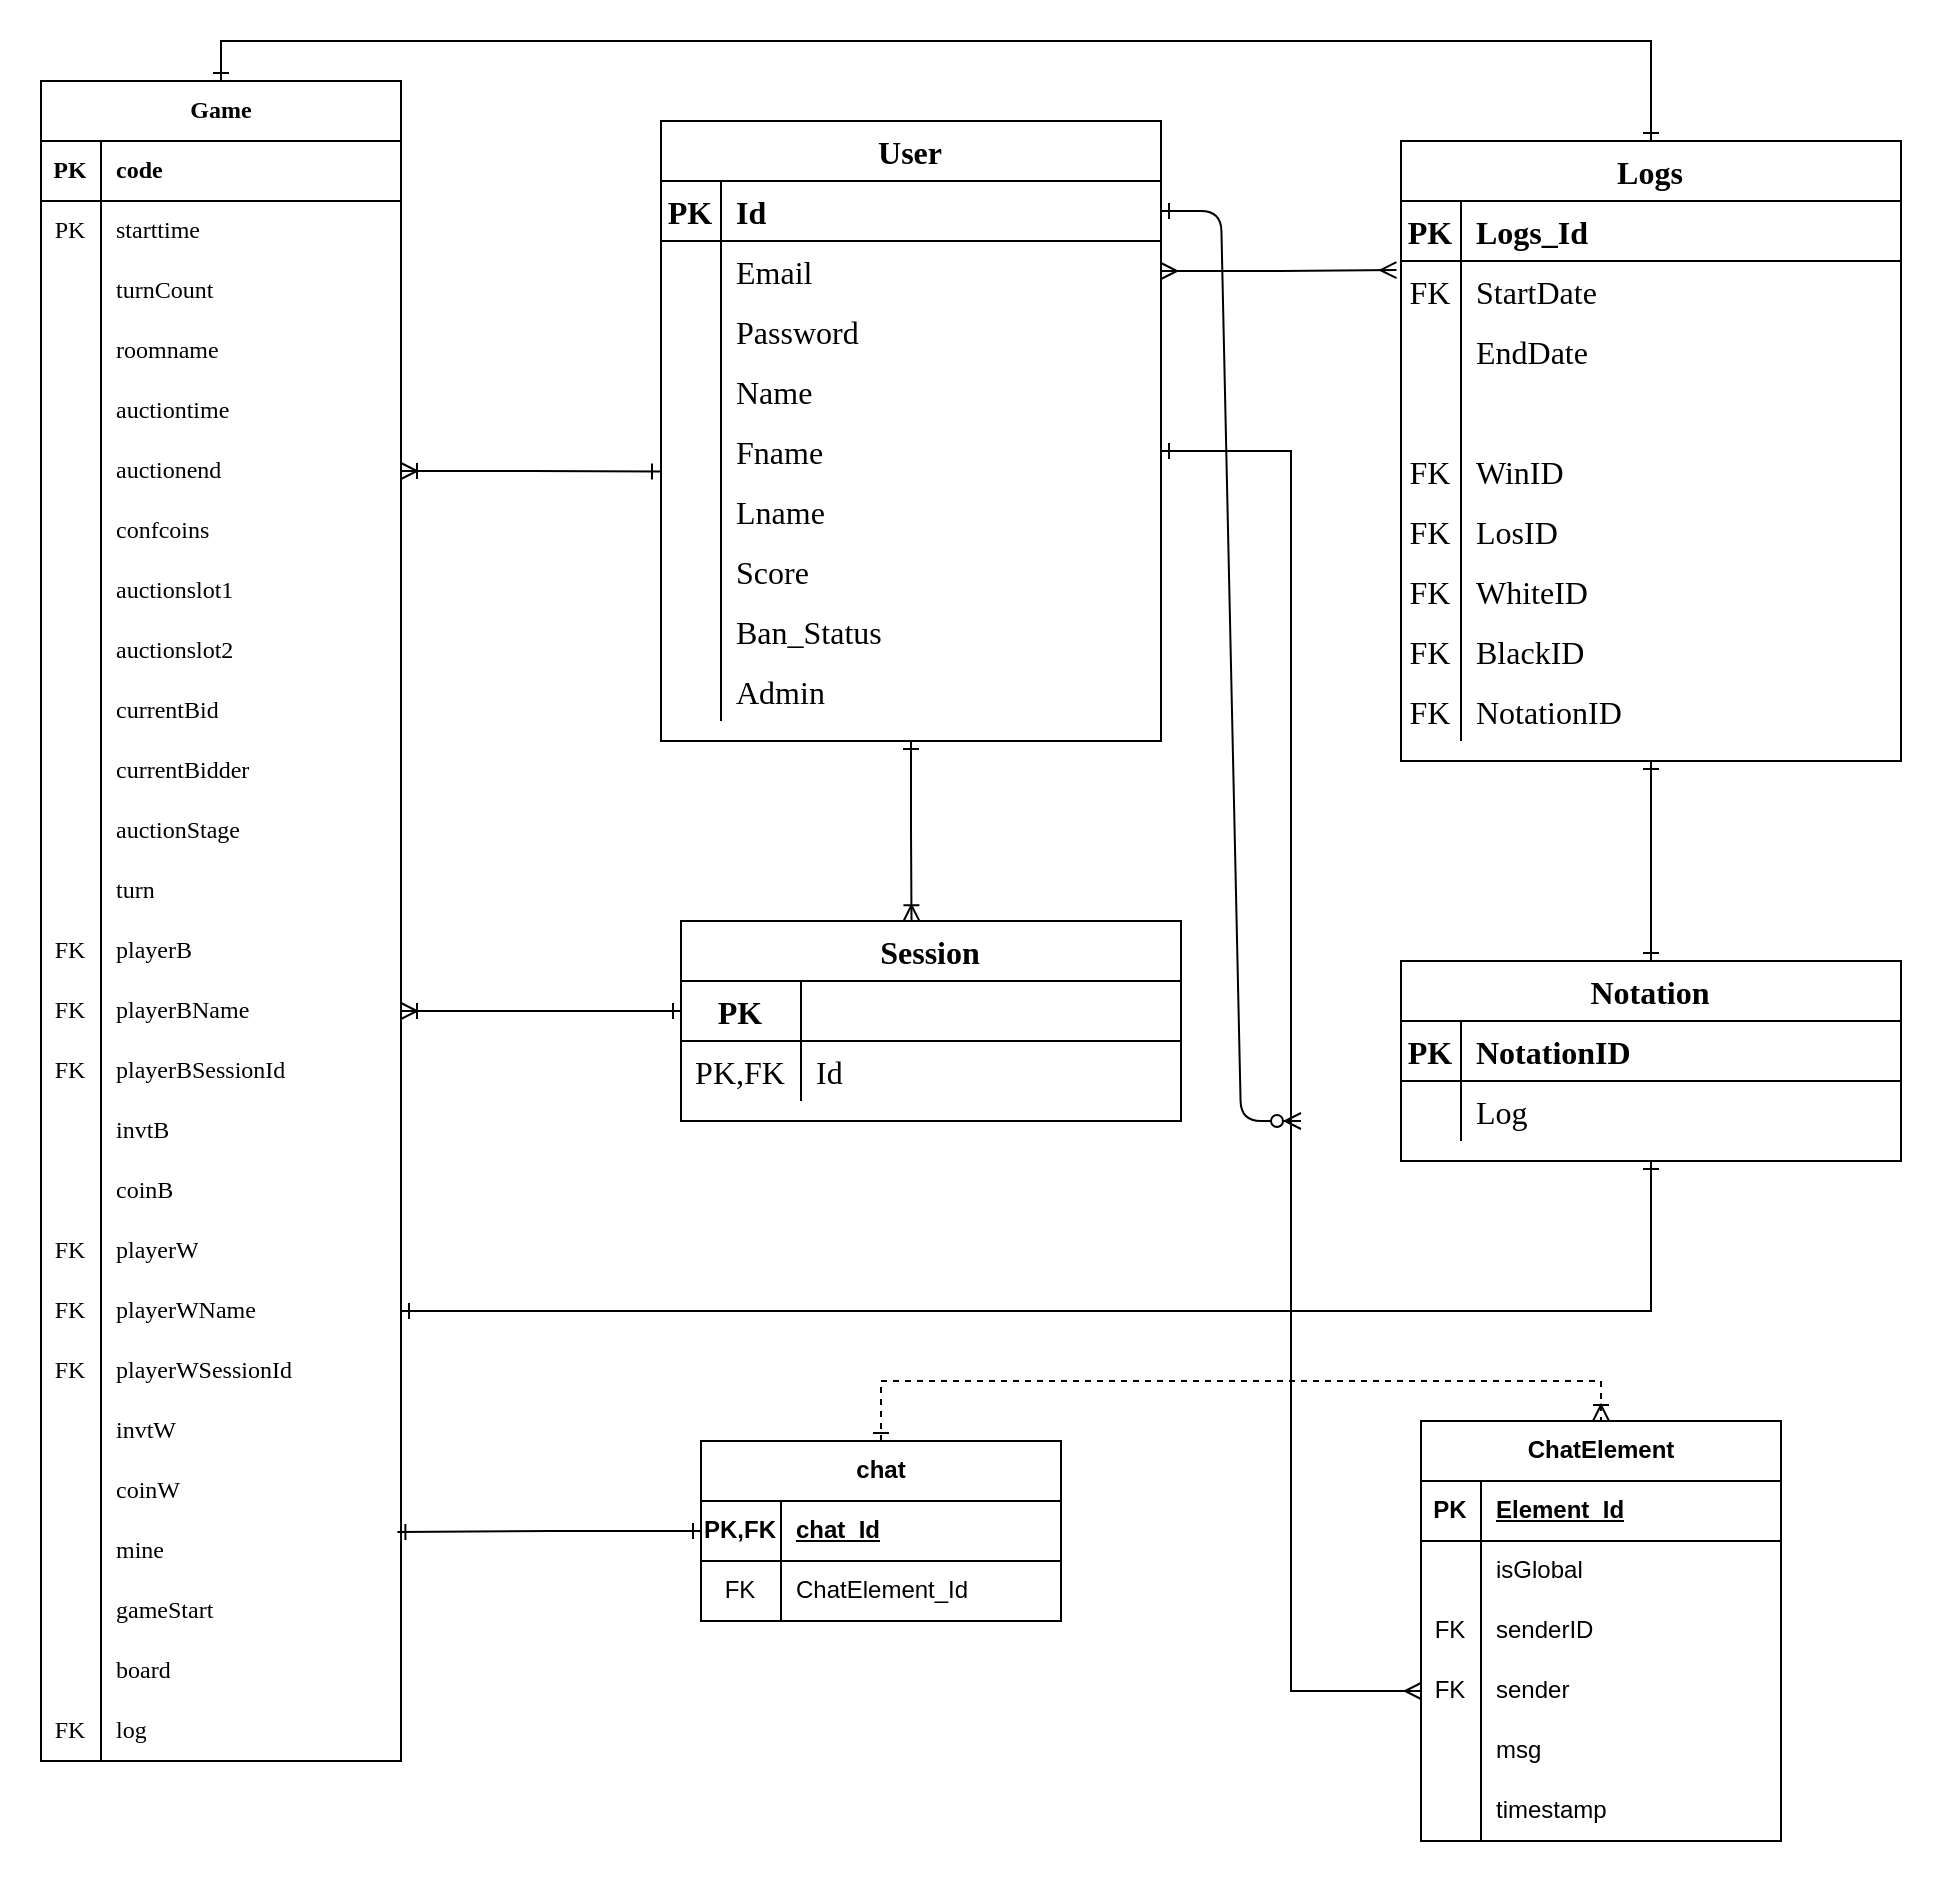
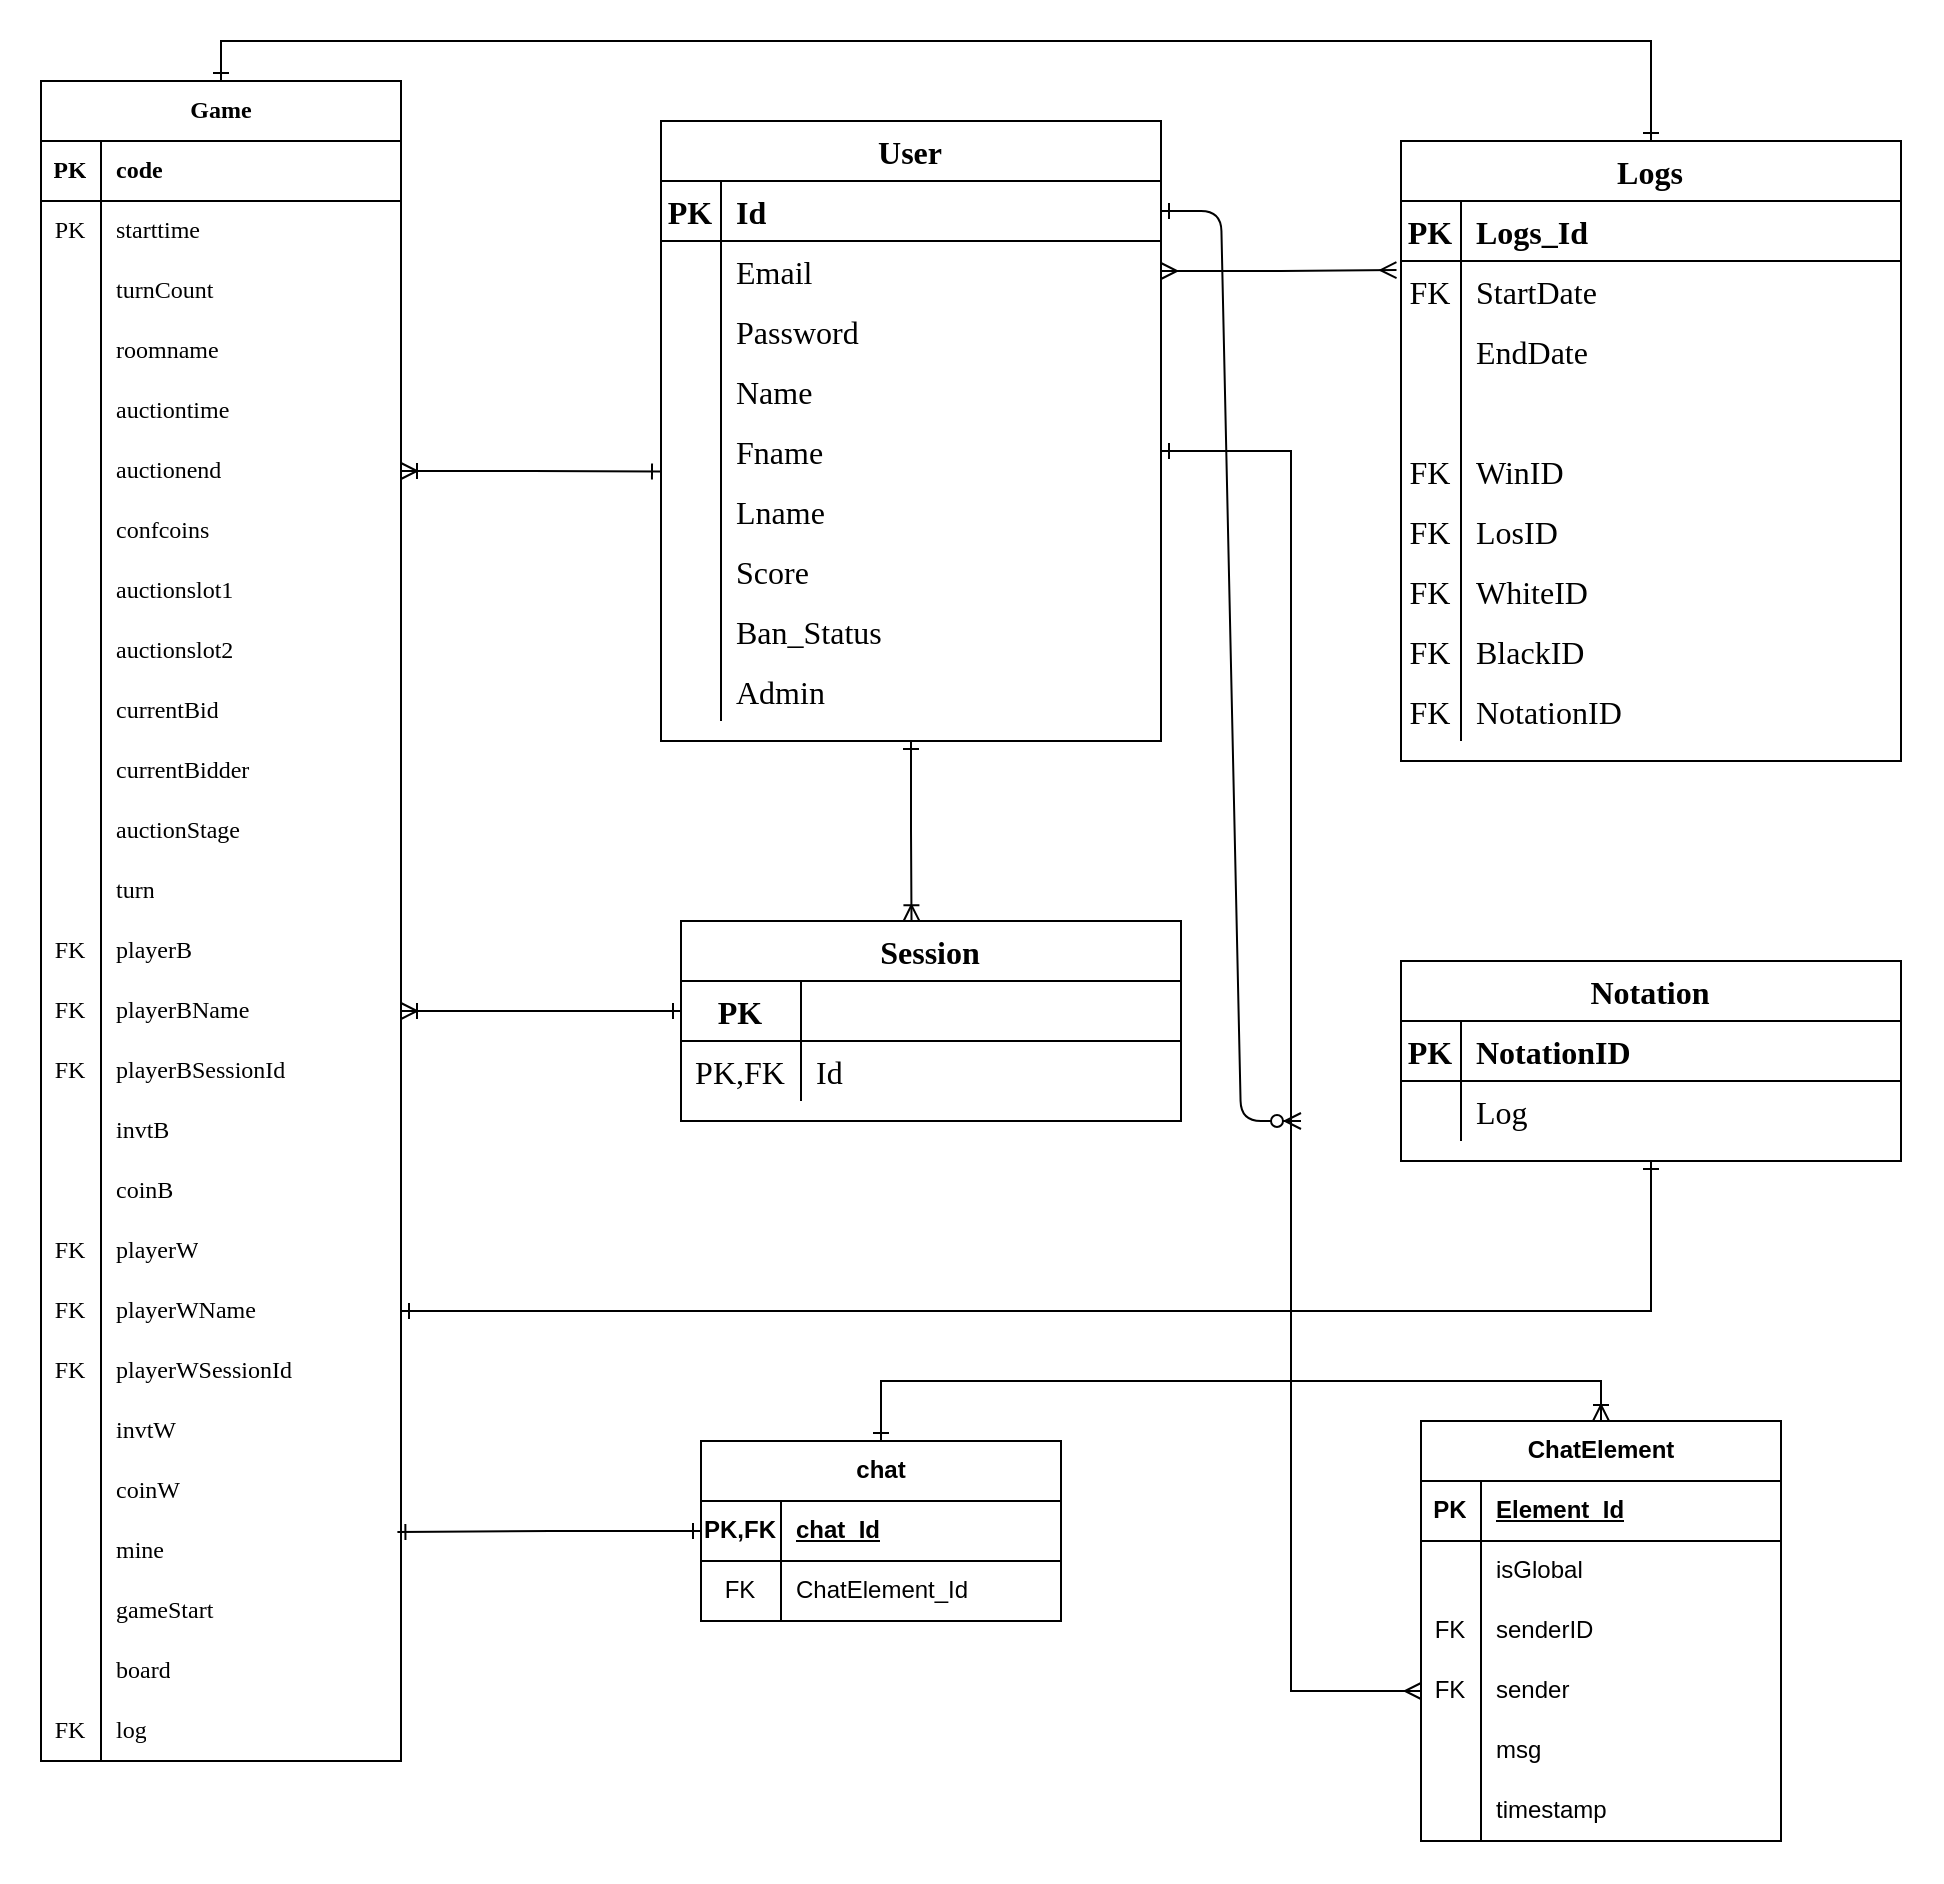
(1651, 863) -> none
(1233, 1381) -> (1233, 1381)
